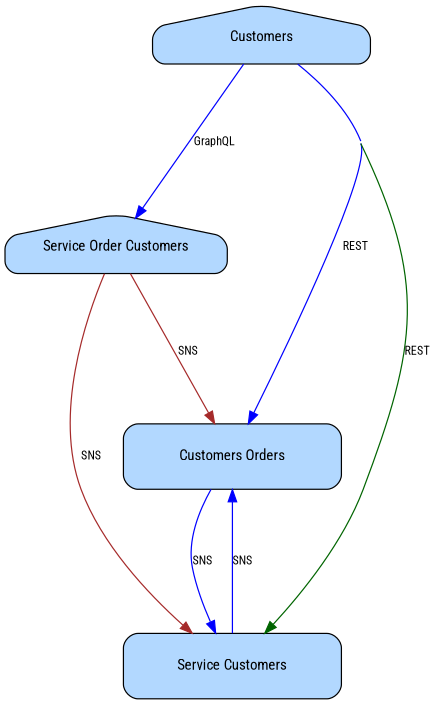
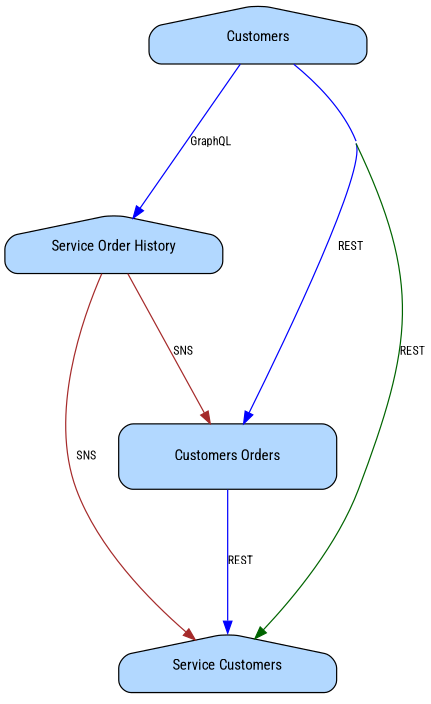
(116, 247) -> (114, 247)
(203, 561) -> (241, 561)
(232, 568) -> none
(232, 666) -> (228, 666)
